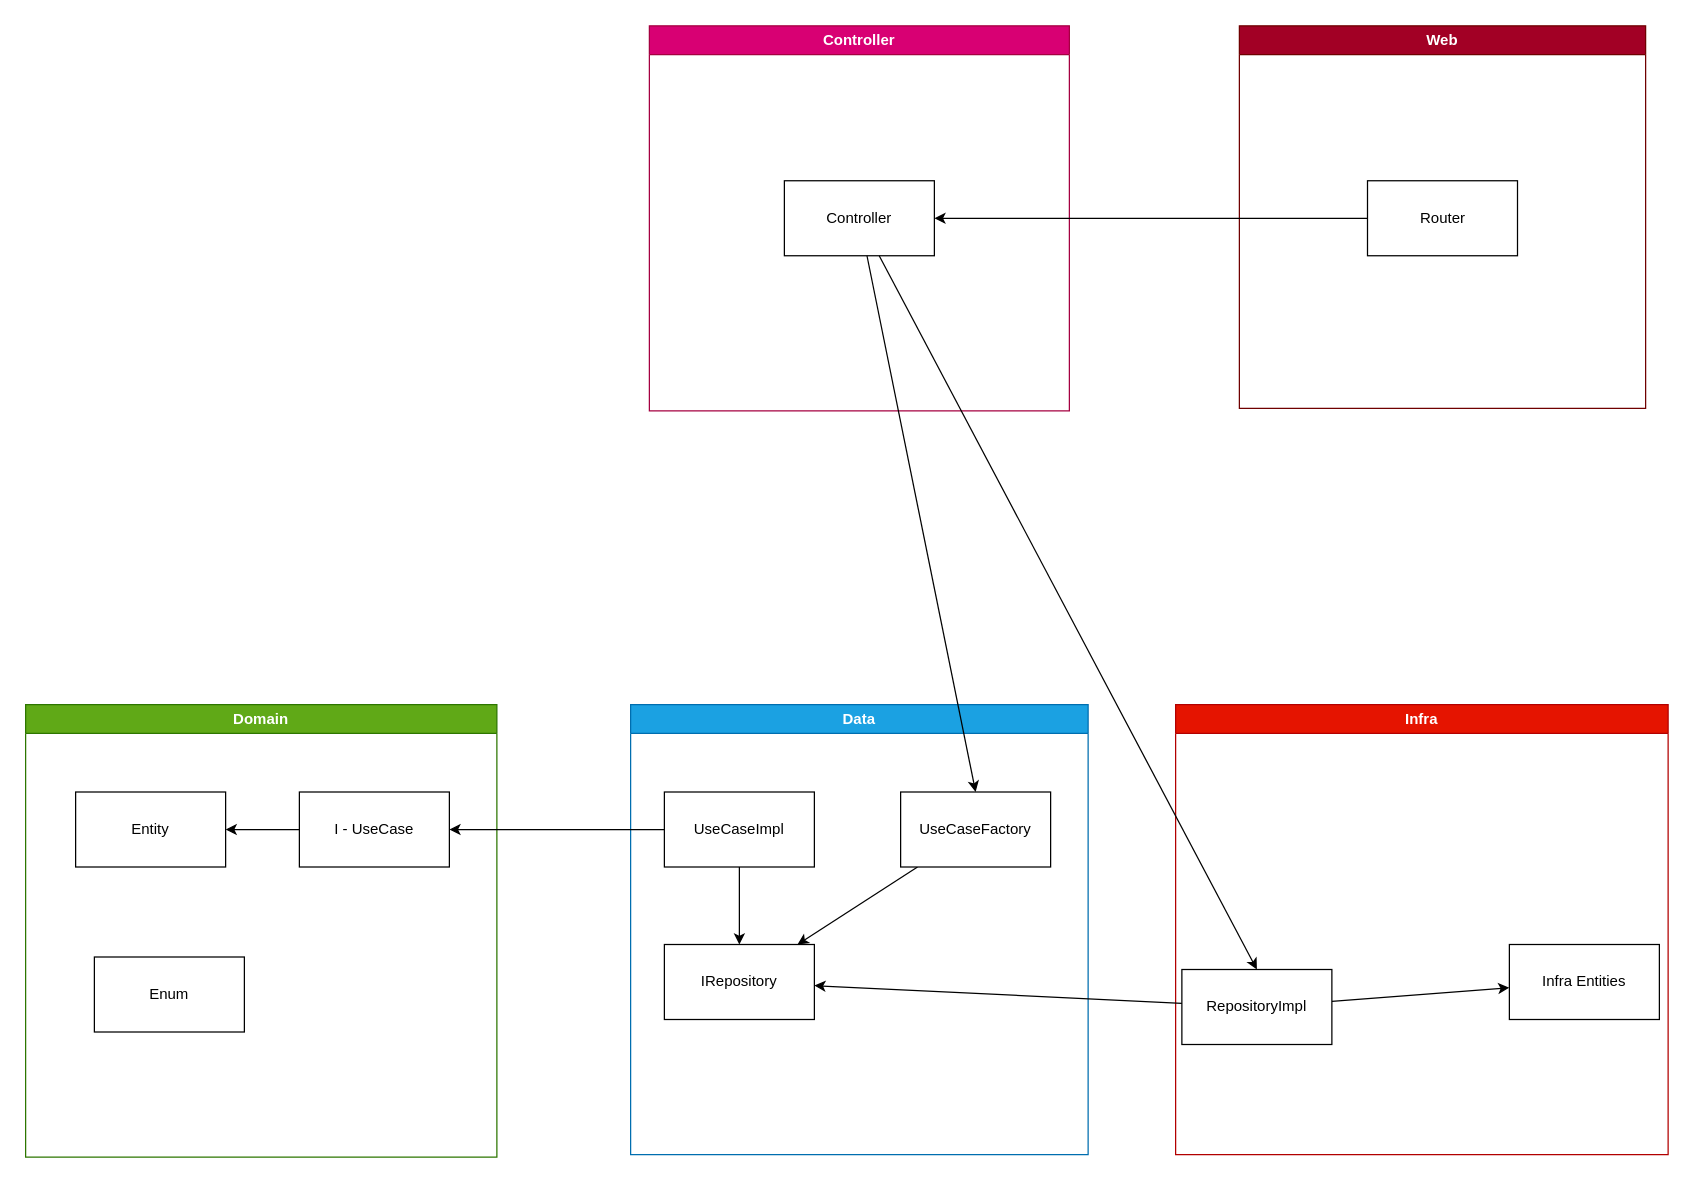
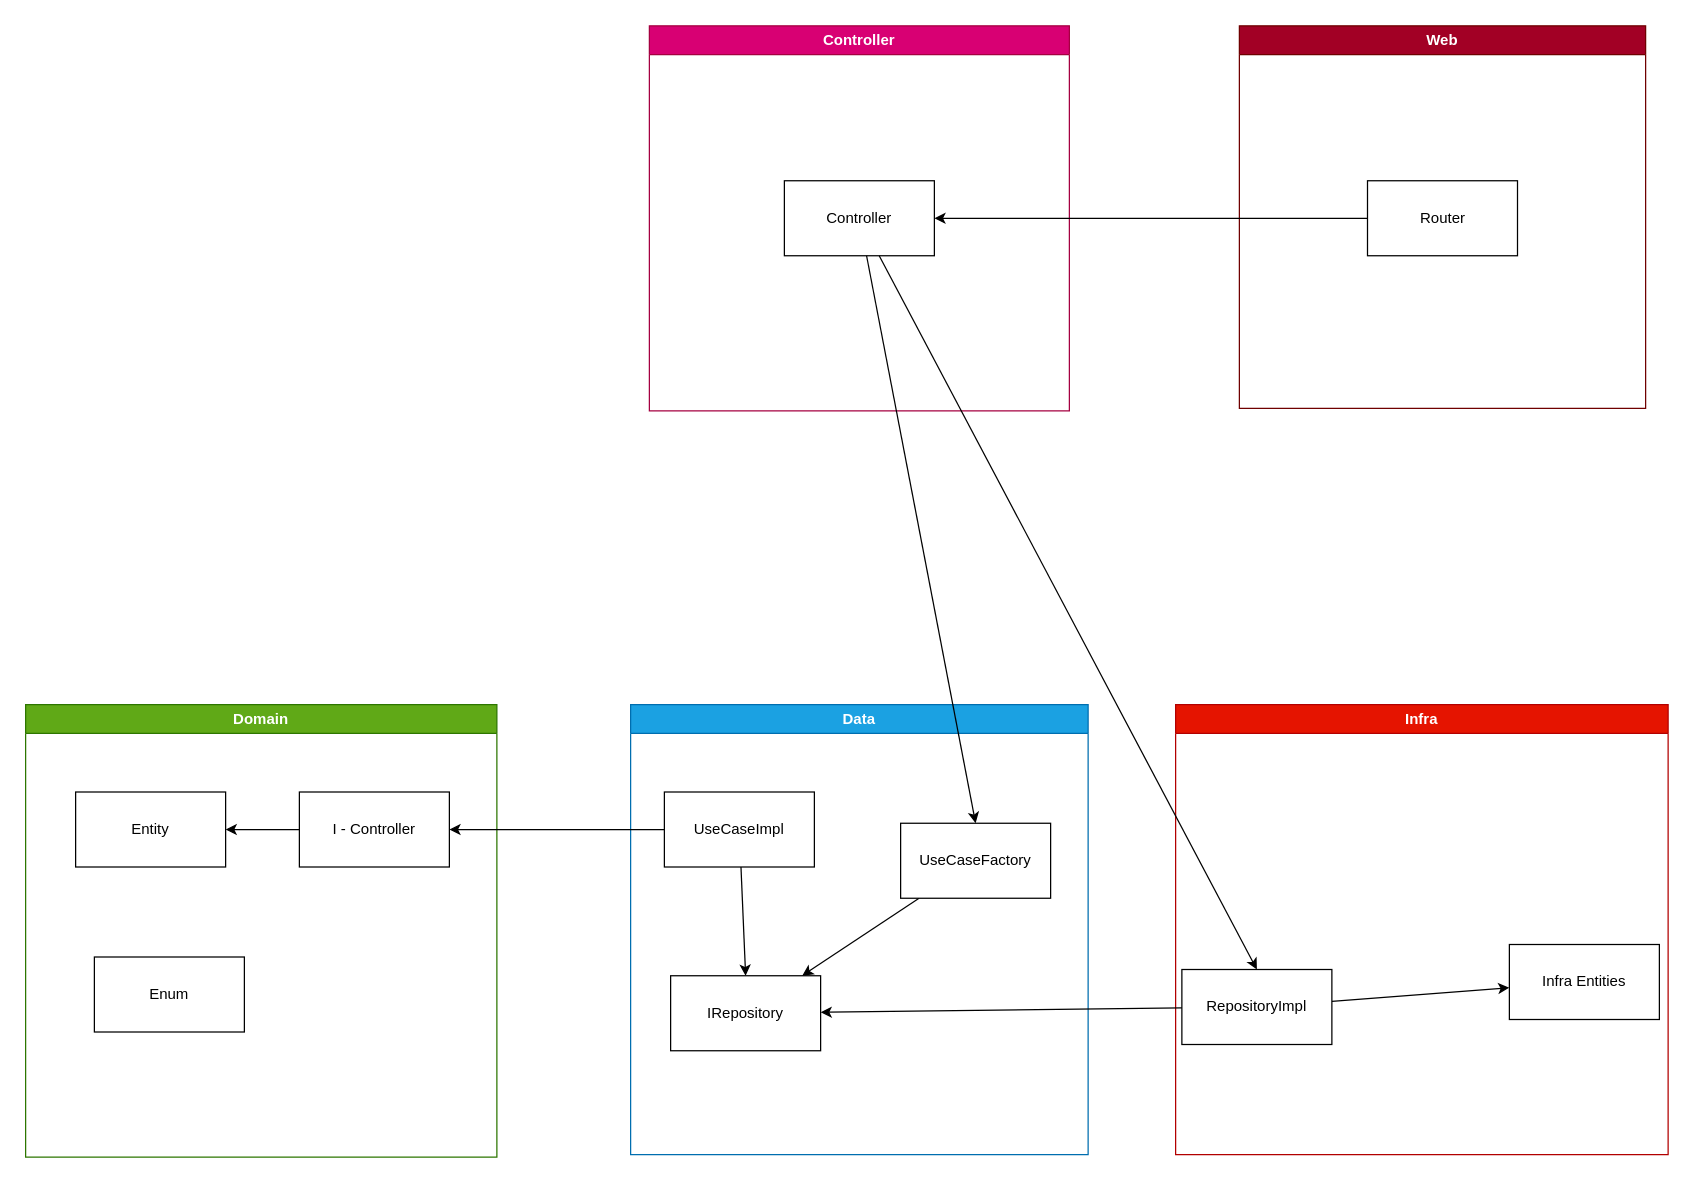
(374, 829) -> (374, 829)
(976, 829) -> (976, 861)
(739, 982) -> (746, 1013)
